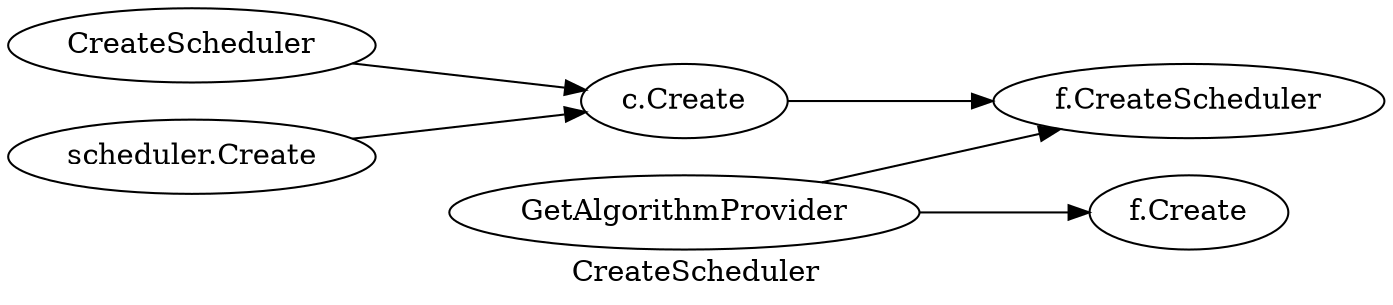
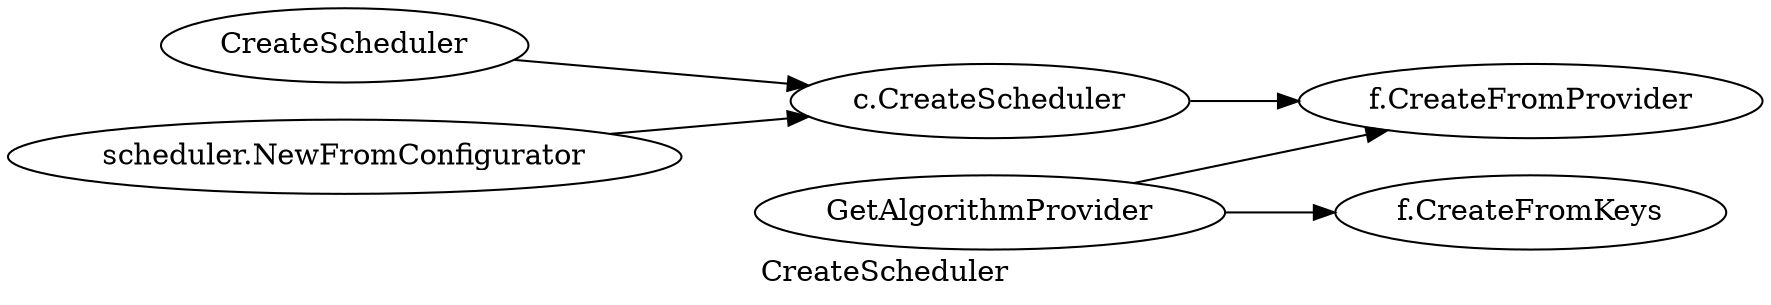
(684, 101) -> (990, 101)
(1189, 101) -> (1531, 101)
(192, 157) -> (345, 157)
(1189, 212) -> (1531, 212)
